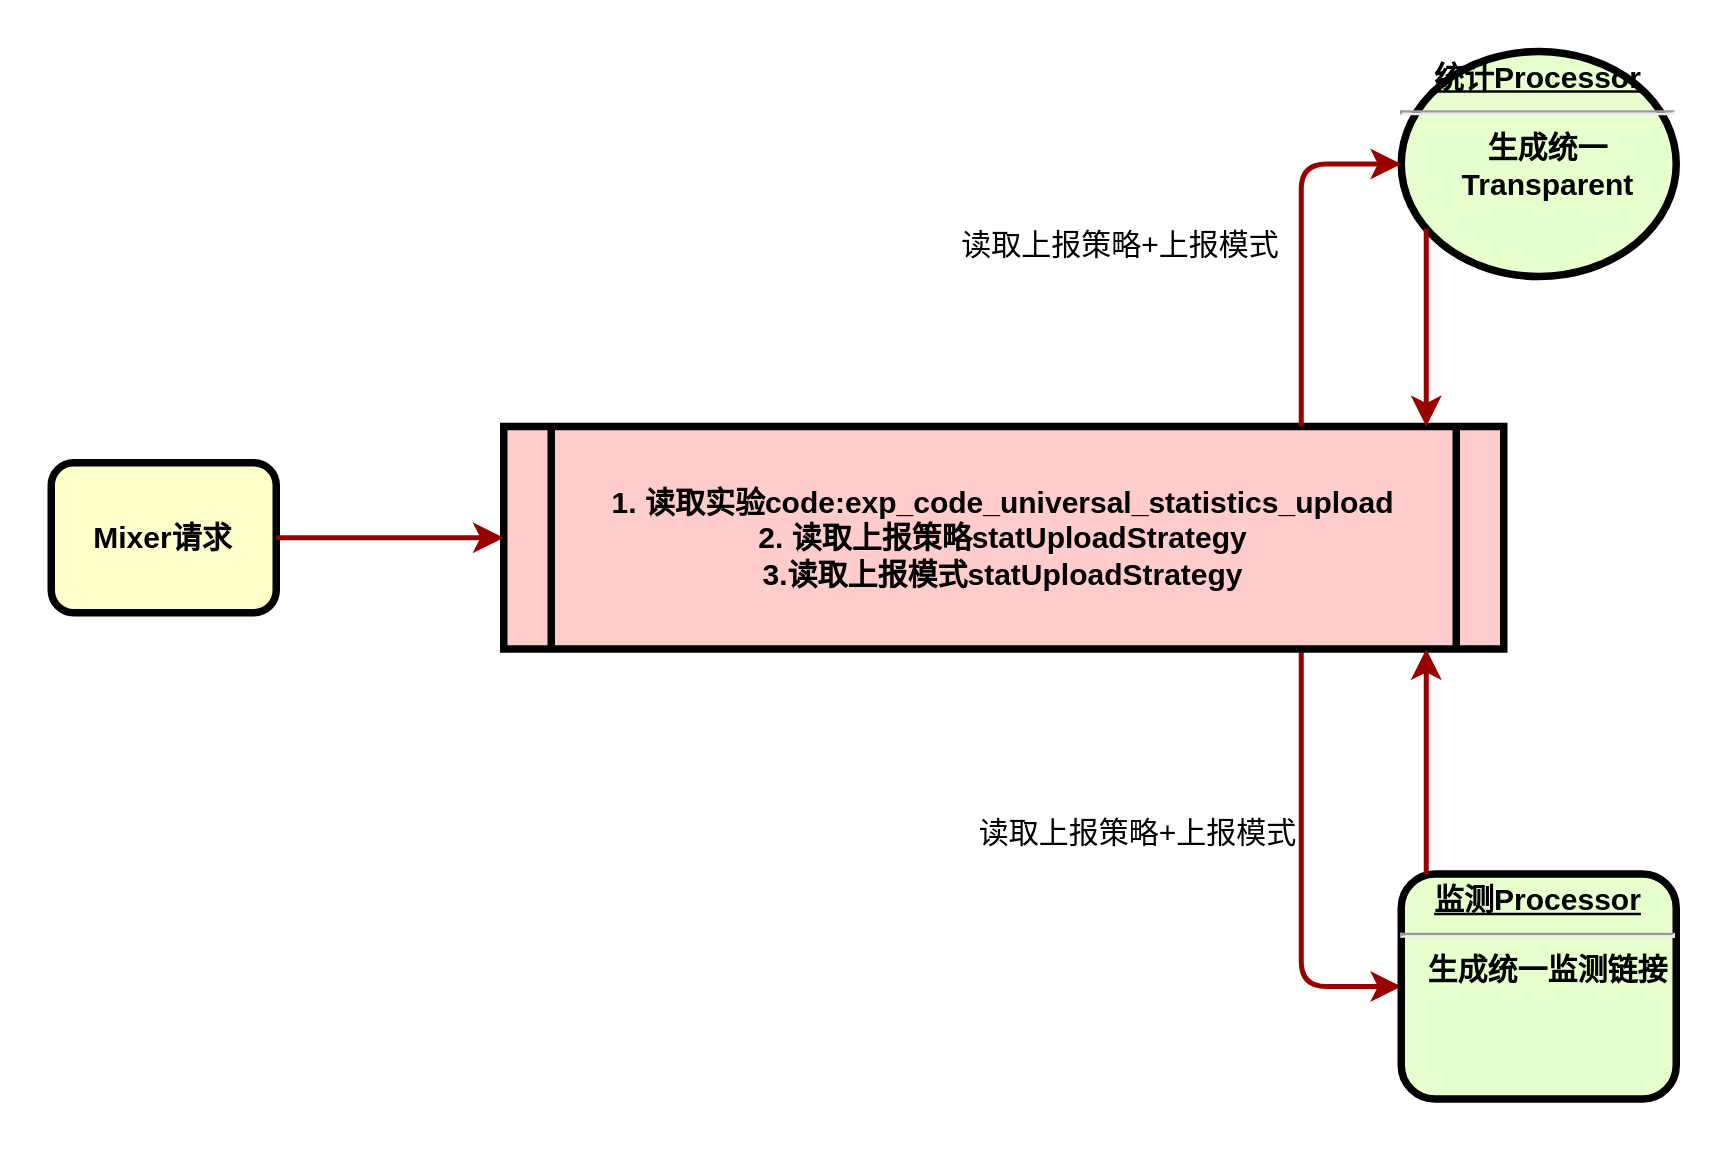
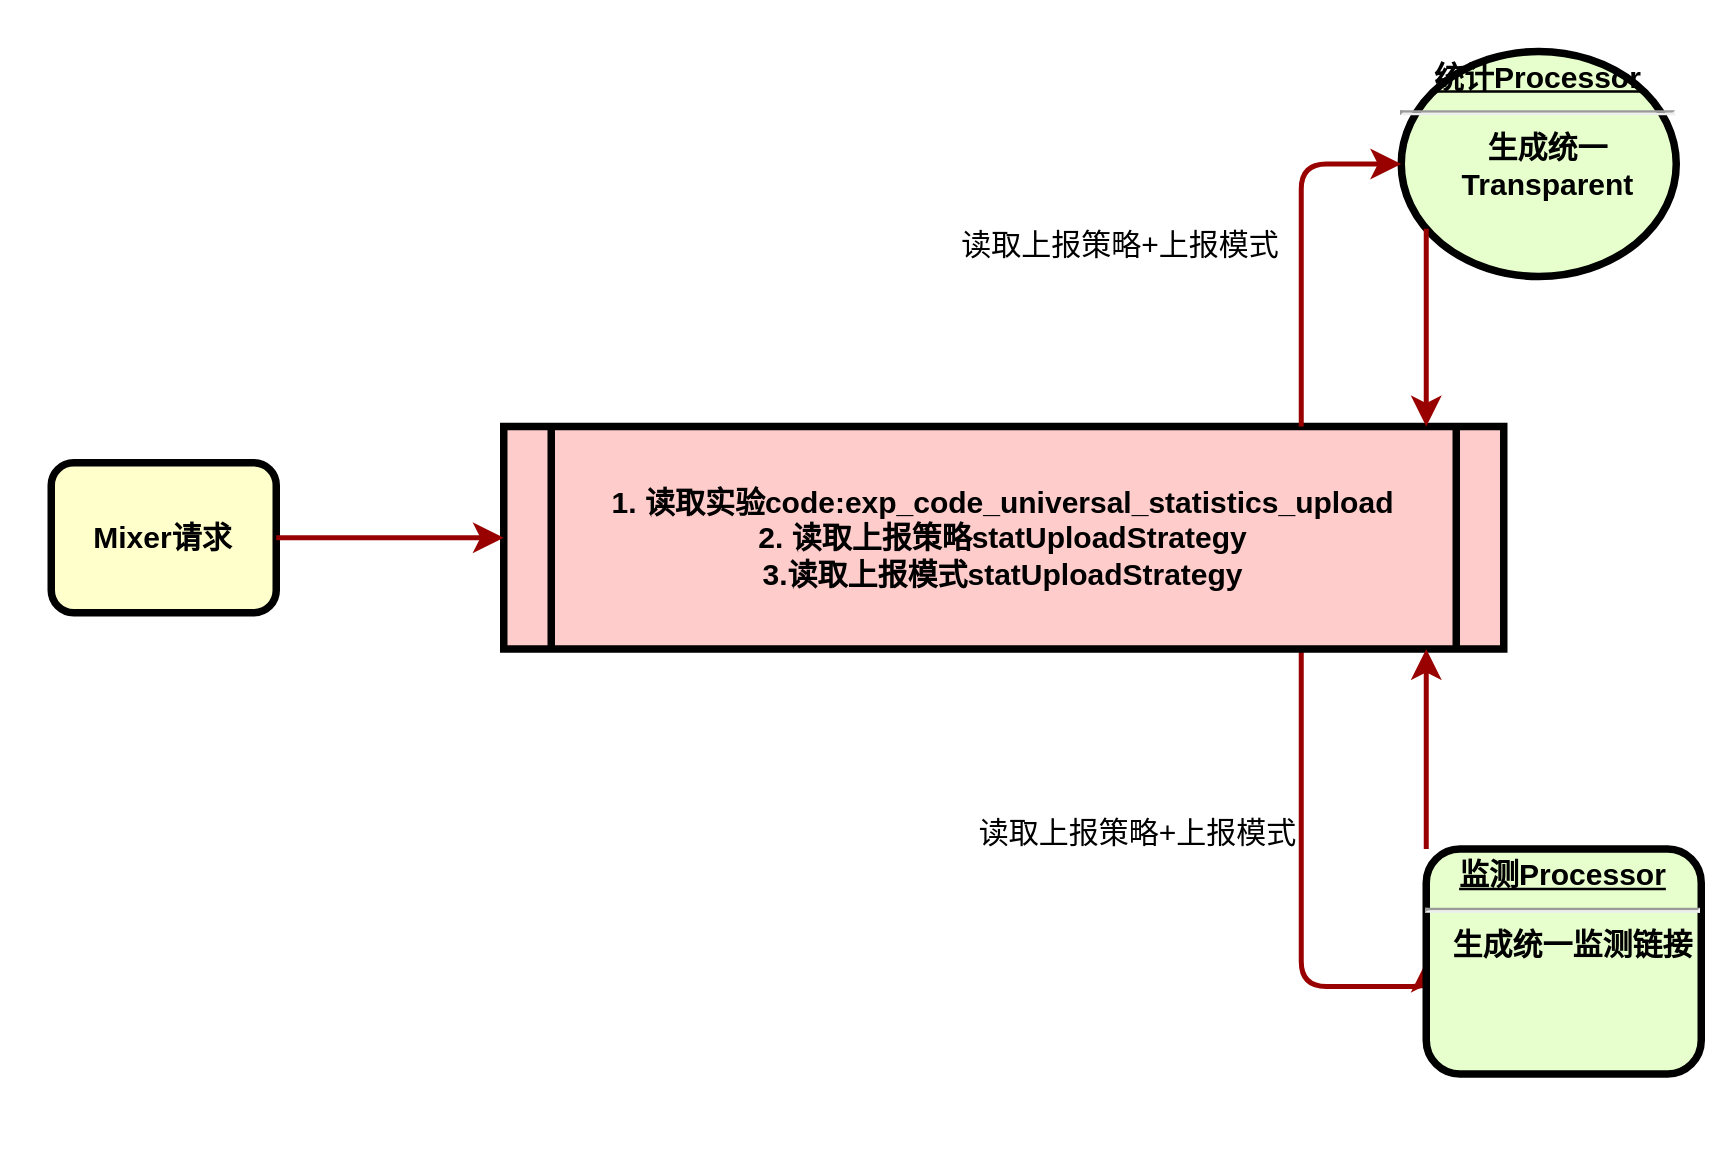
(1539, 986) -> (1564, 961)
